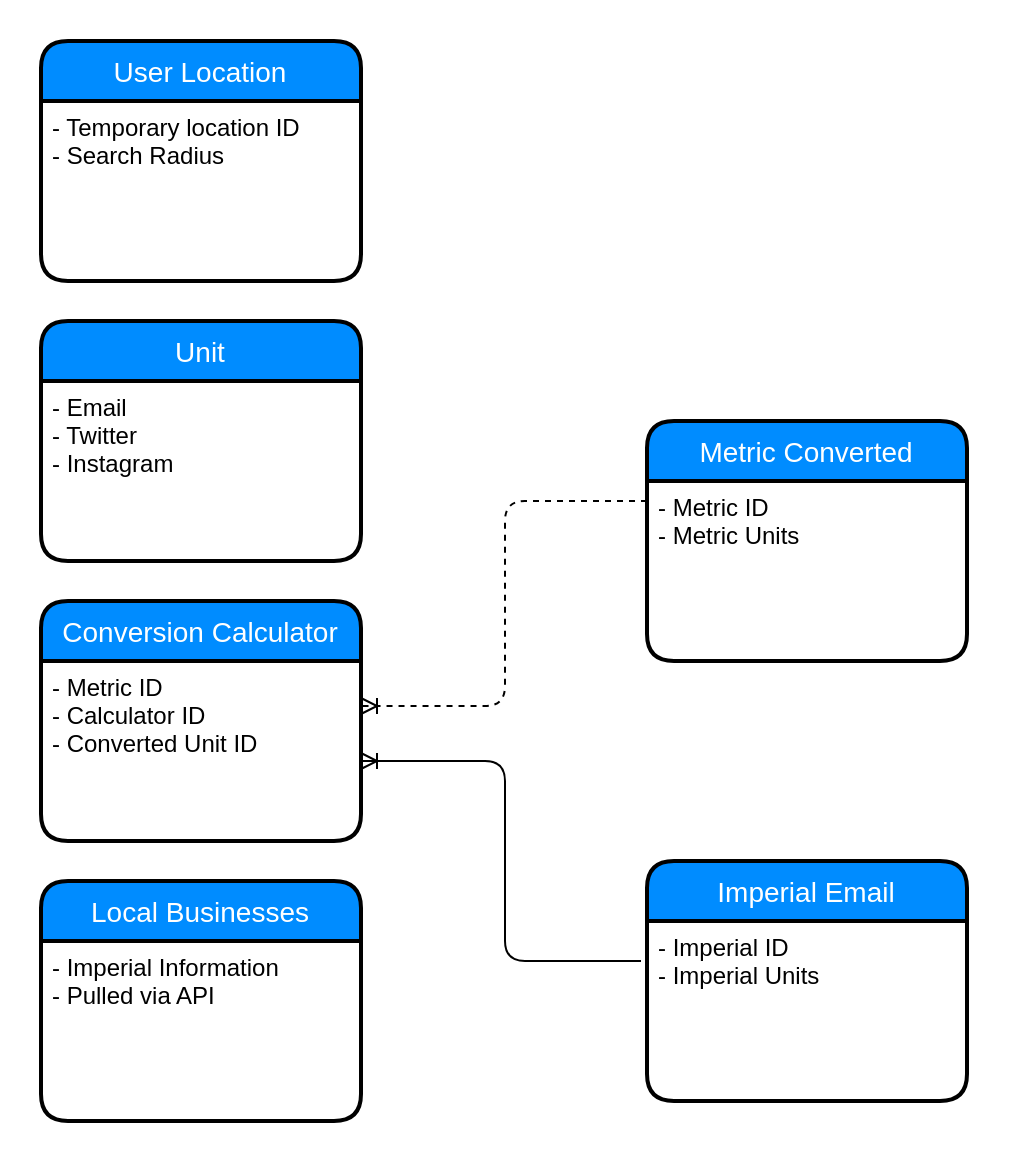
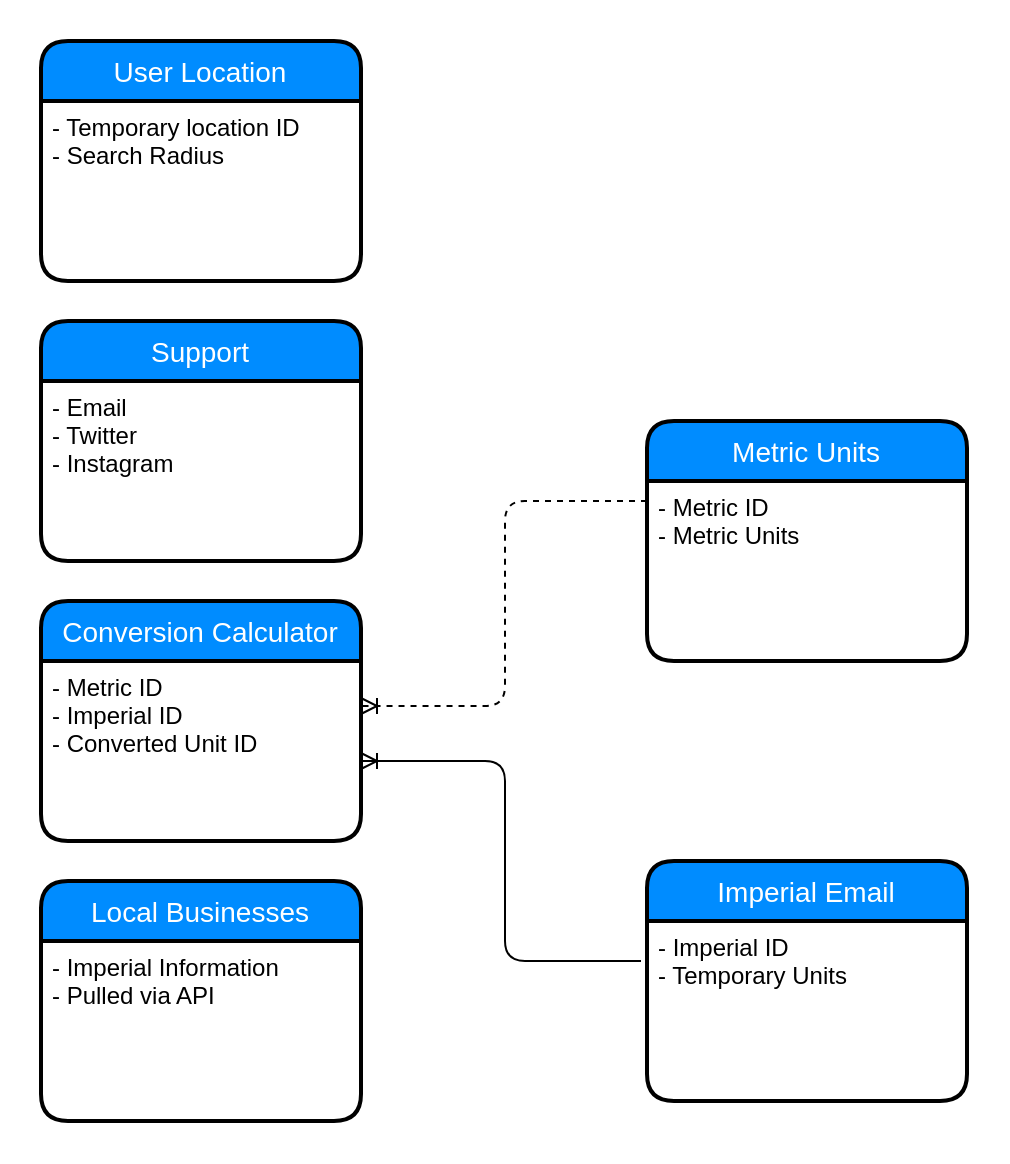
(200, 353) -> (200, 353)
(806, 453) -> (806, 453)
(117, 688) -> (117, 688)
(733, 948) -> (733, 948)
